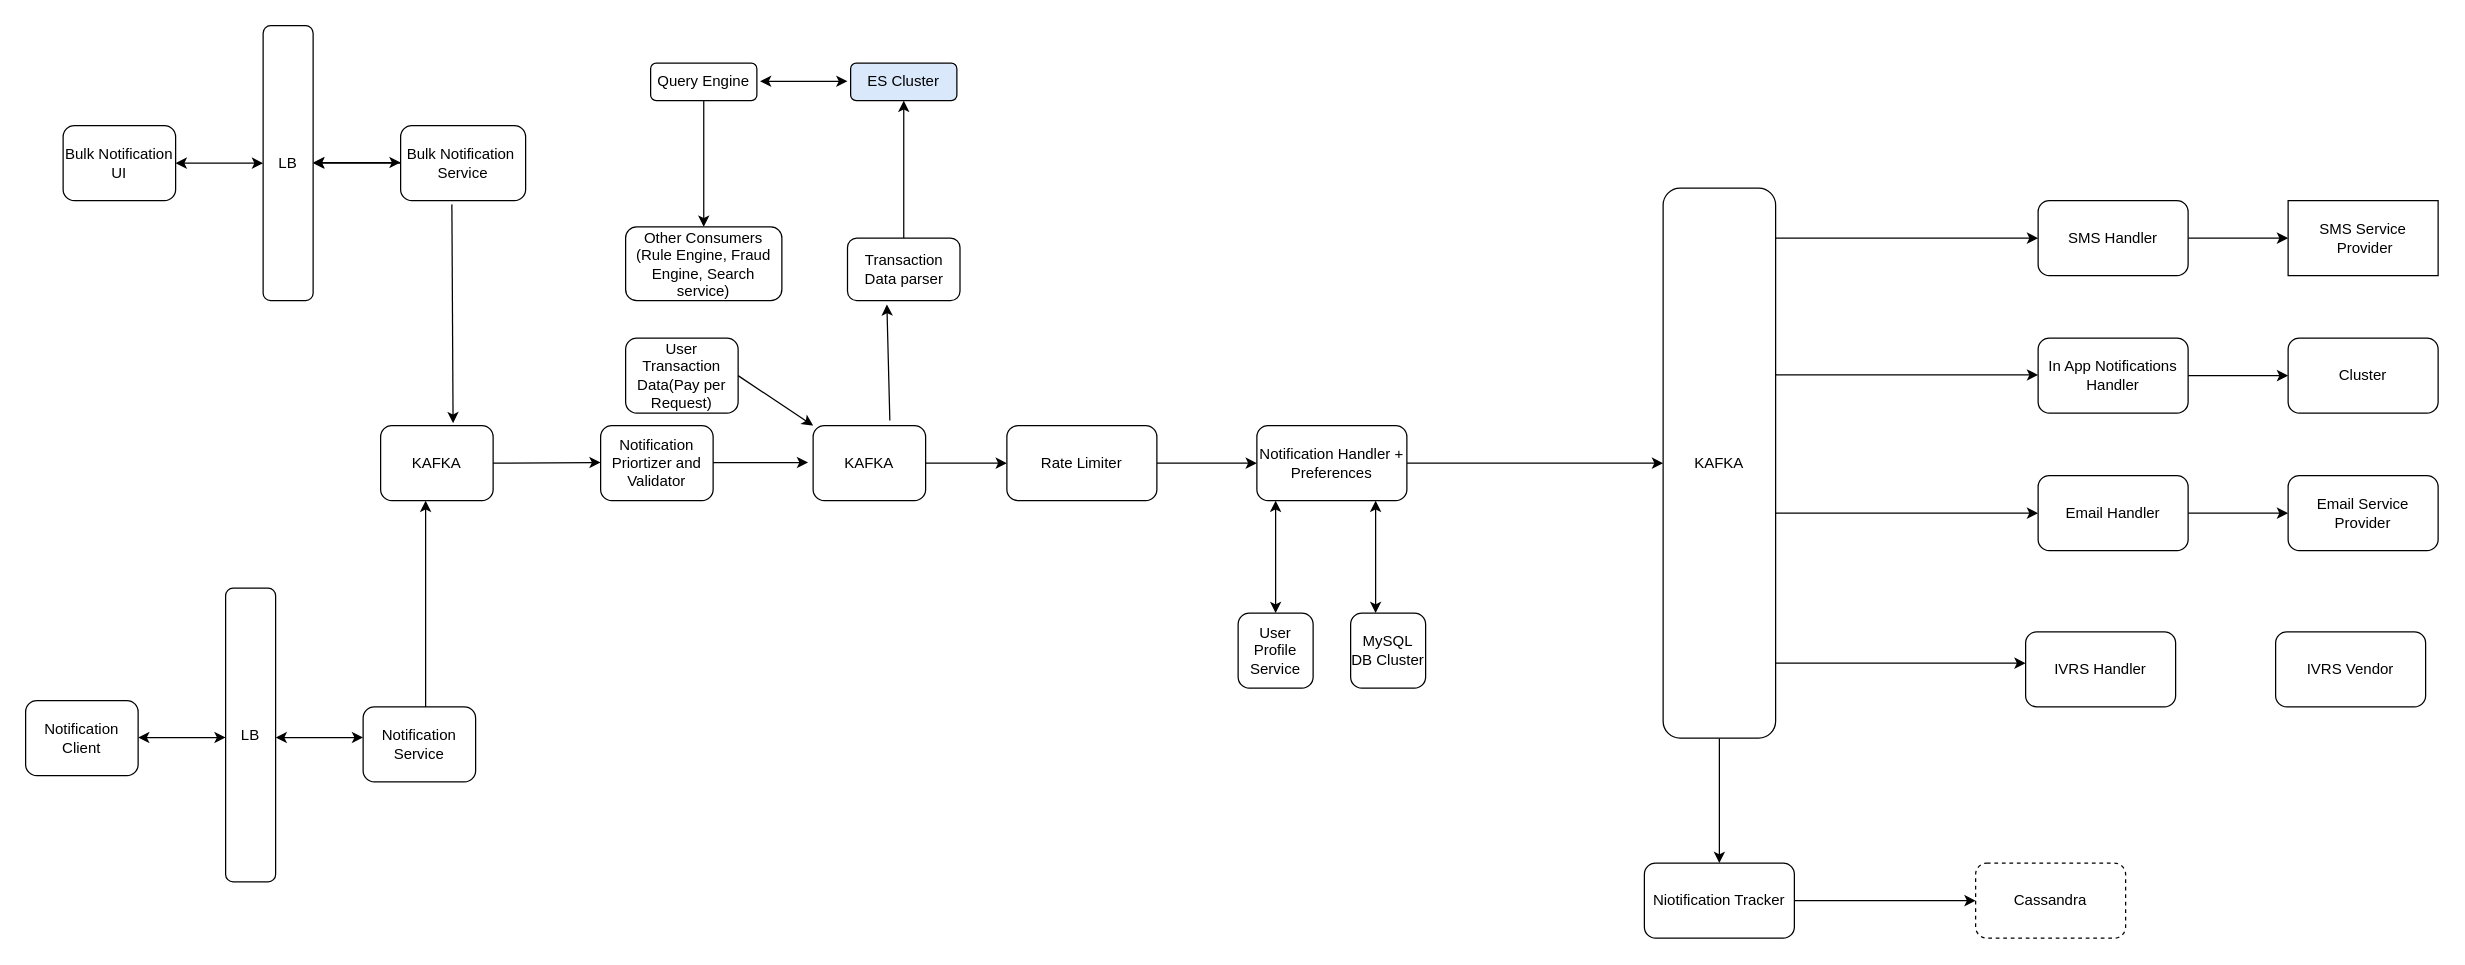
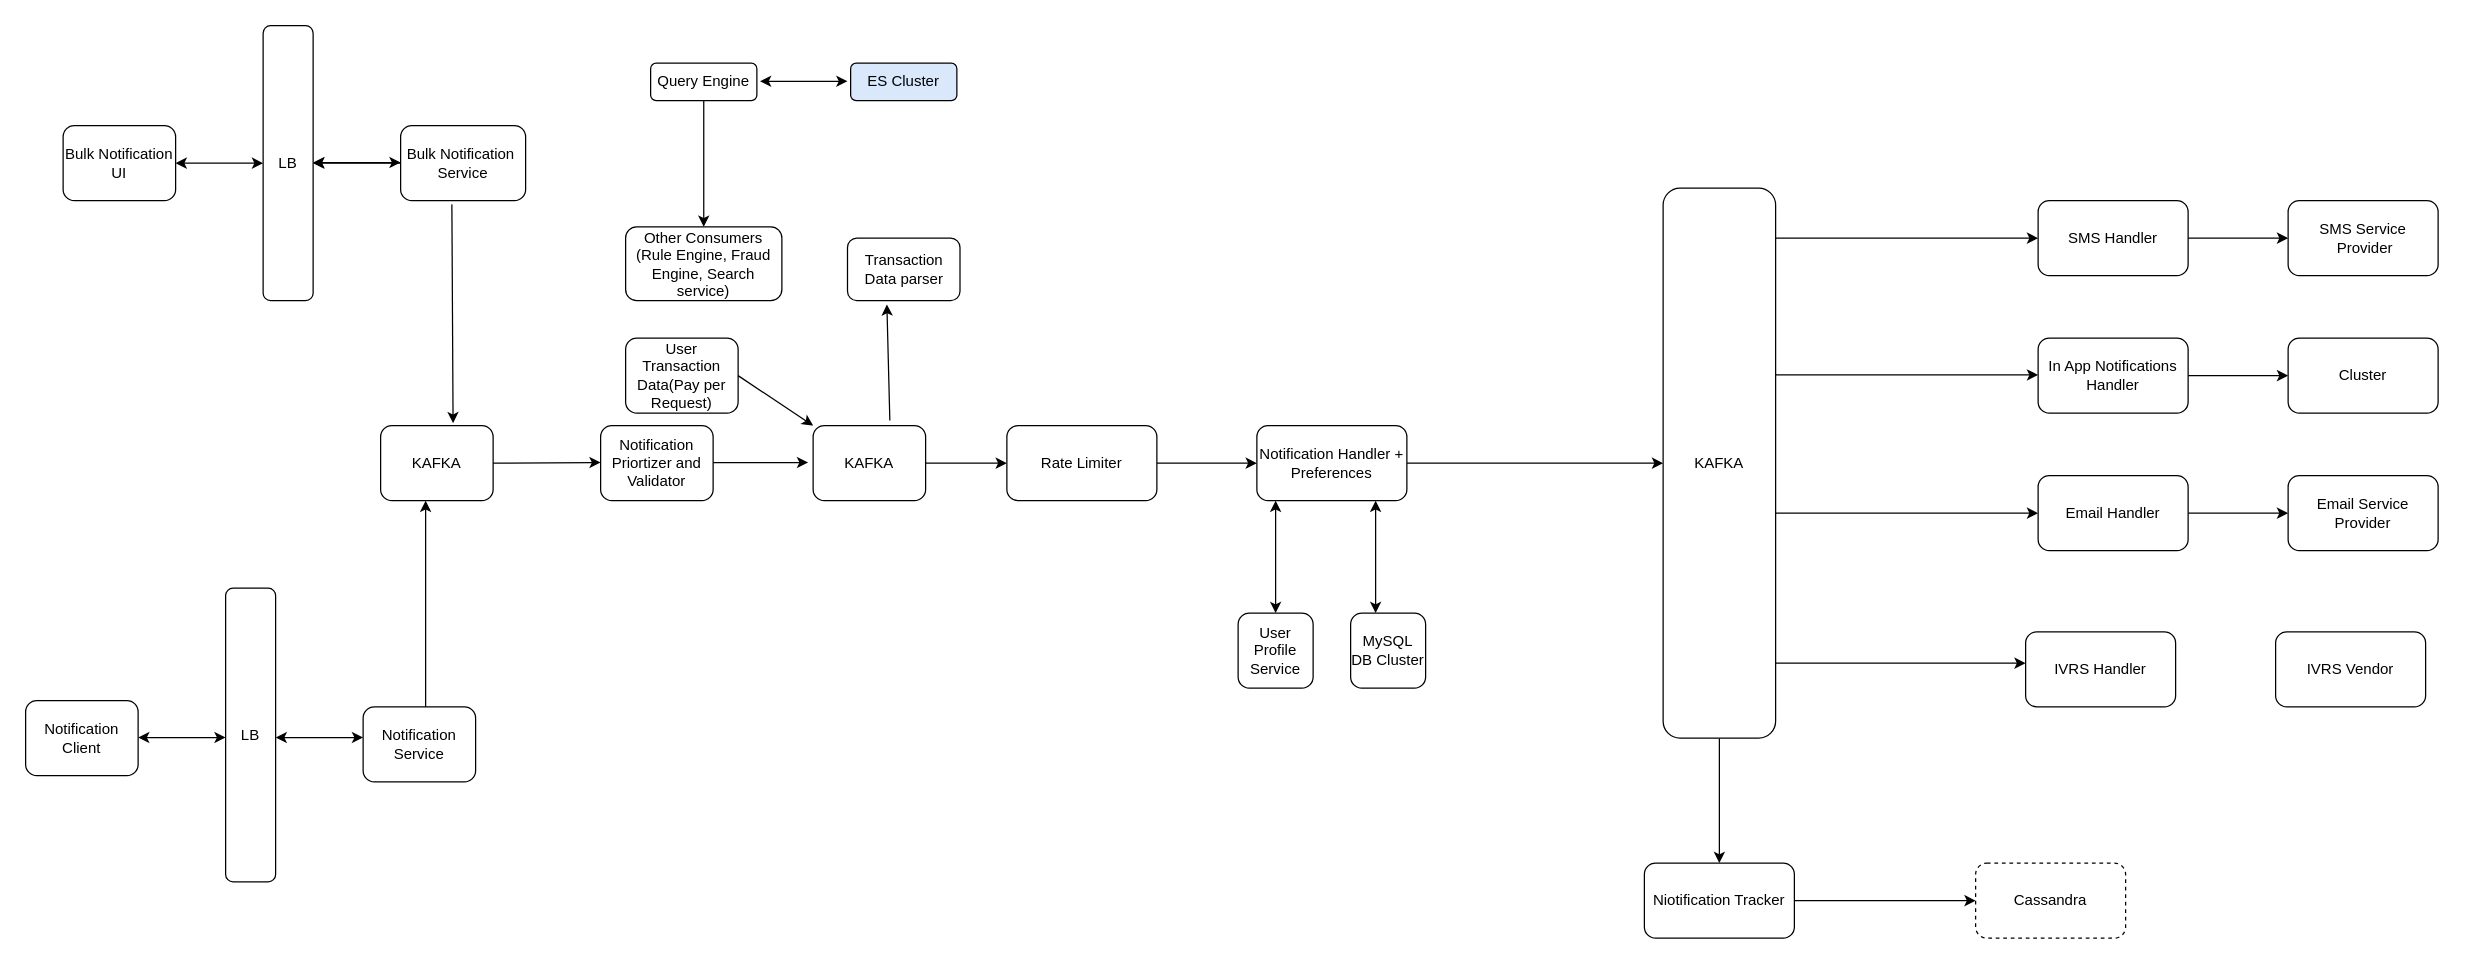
(904, 174) -> none
(2363, 238) -> (2363, 238)
